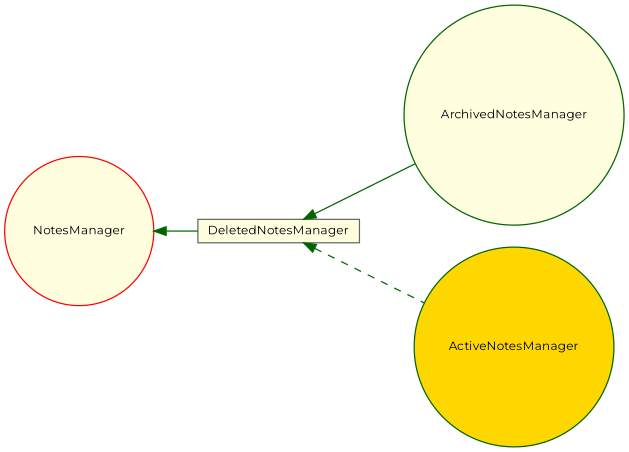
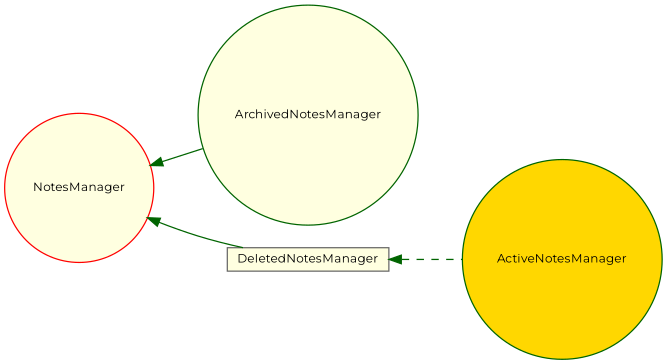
(365, 189) -> (182, 155)
